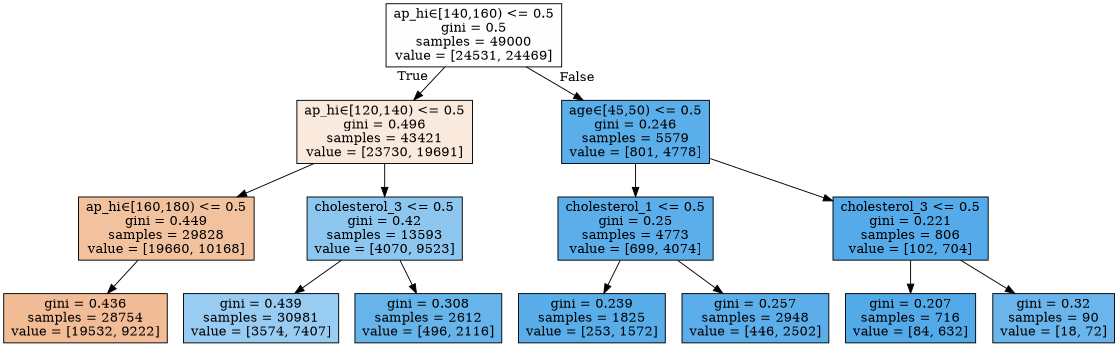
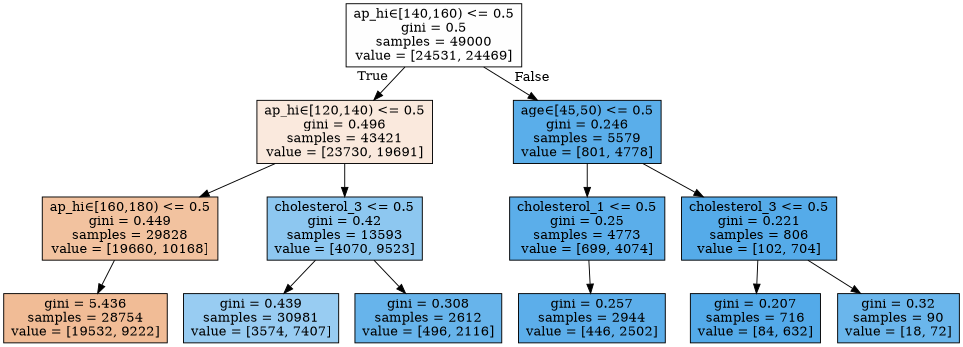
(85, 318) -> (85, 318)
(592, 318) -> none
(755, 318) -> (592, 318)
